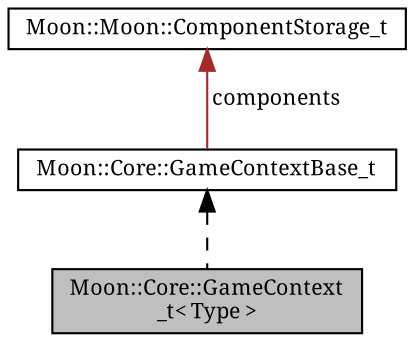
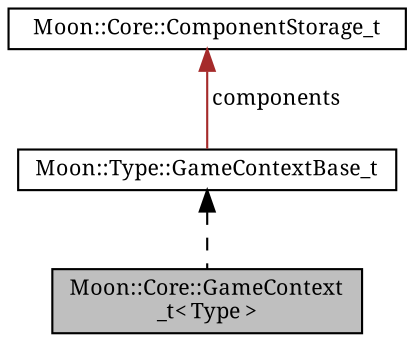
(207, 29) -> (207, 29)
(207, 170) -> (207, 170)
